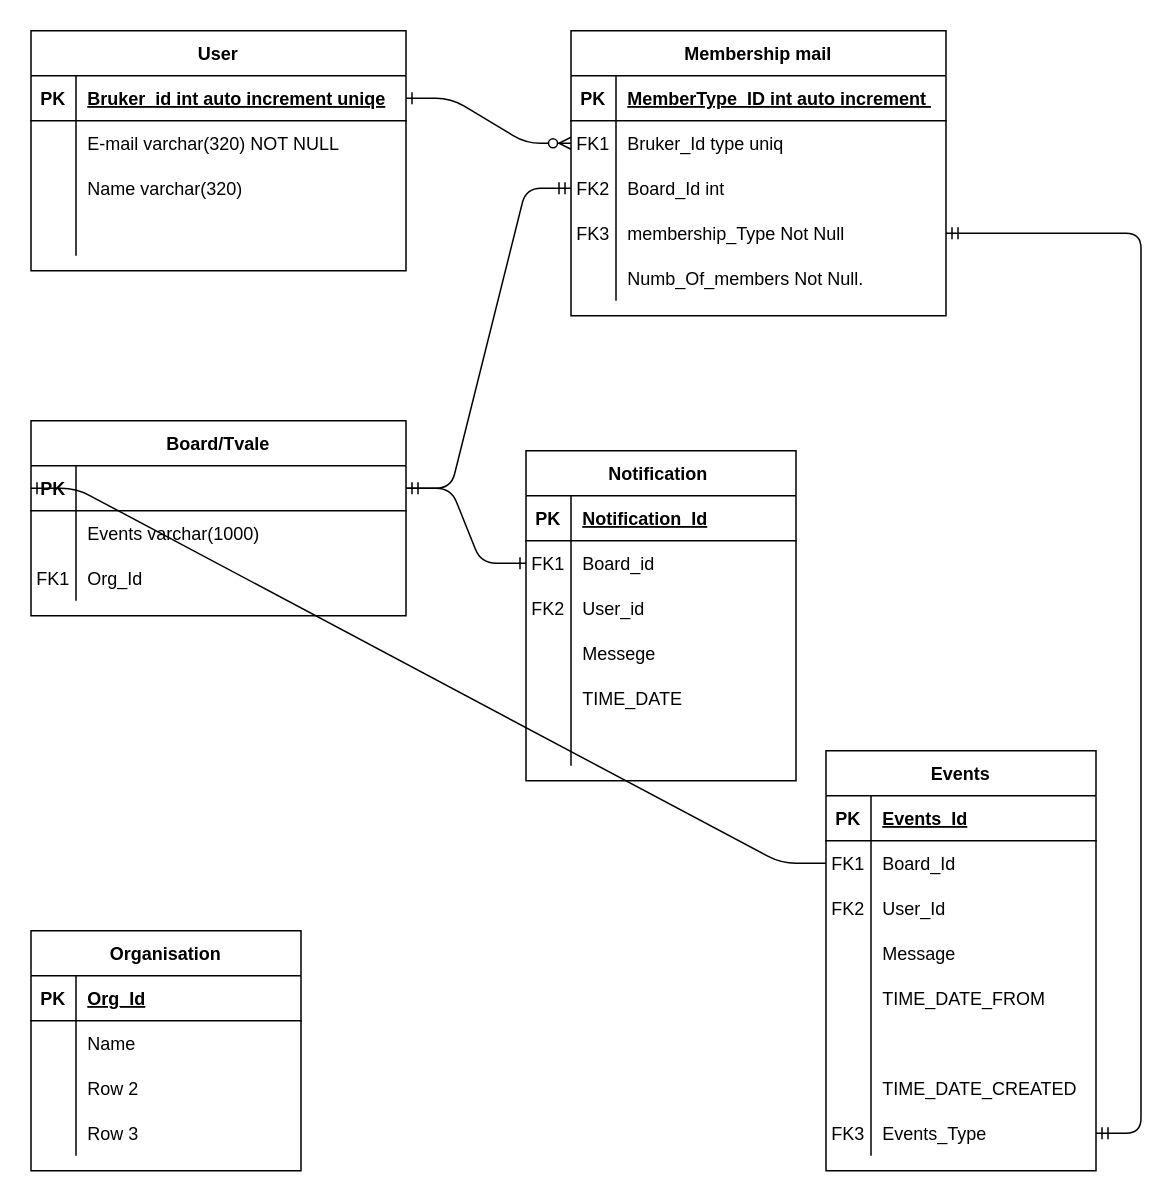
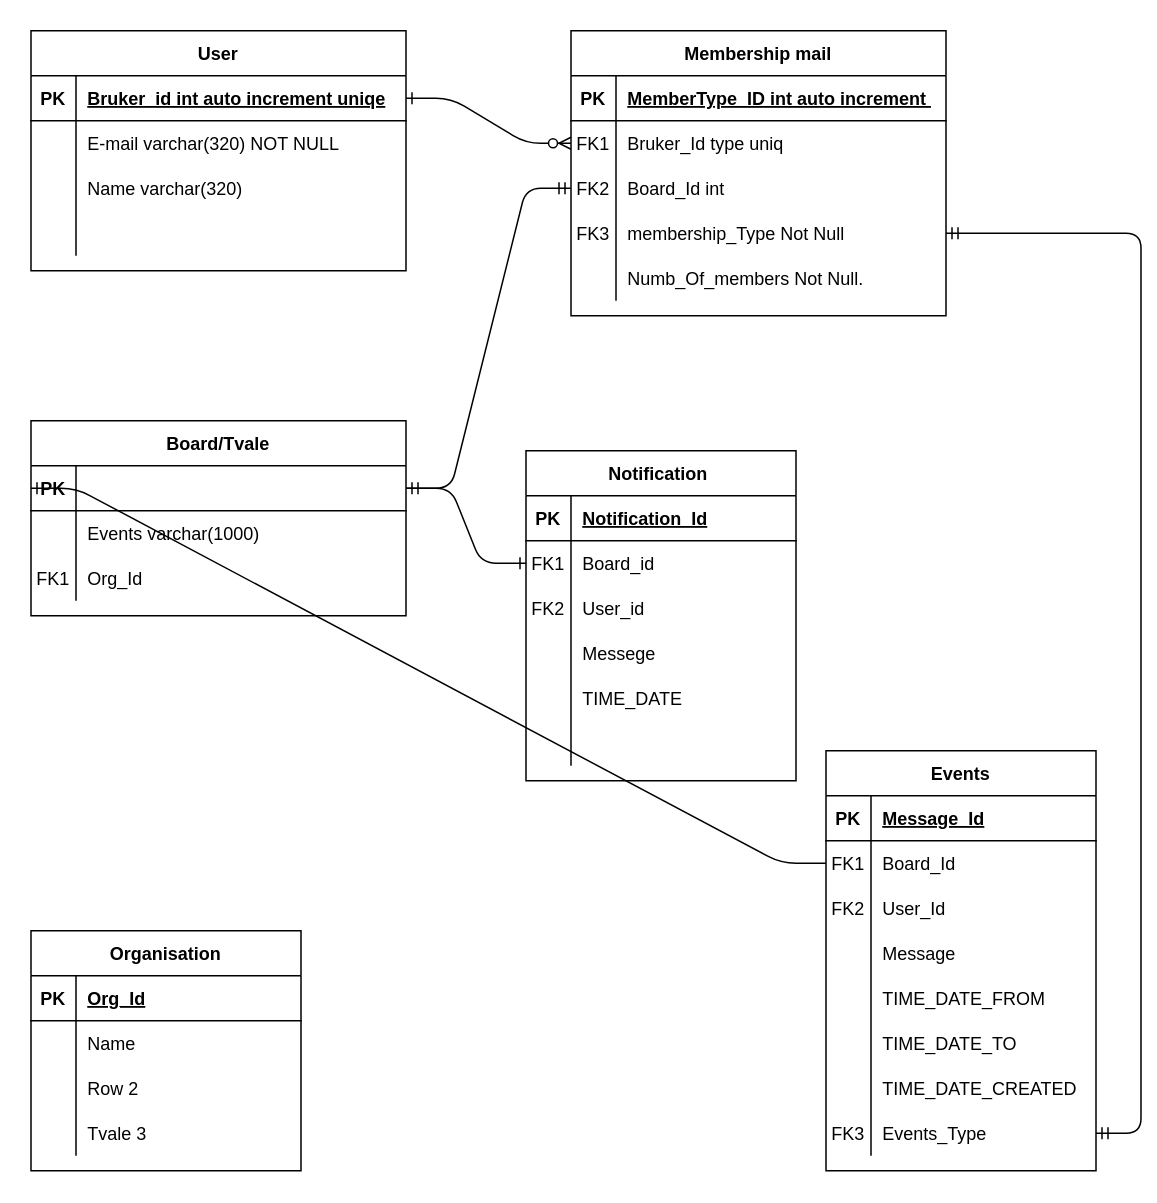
(927, 819) -> (932, 819)
none -> (983, 1043)
(110, 1134) -> (118, 1134)
